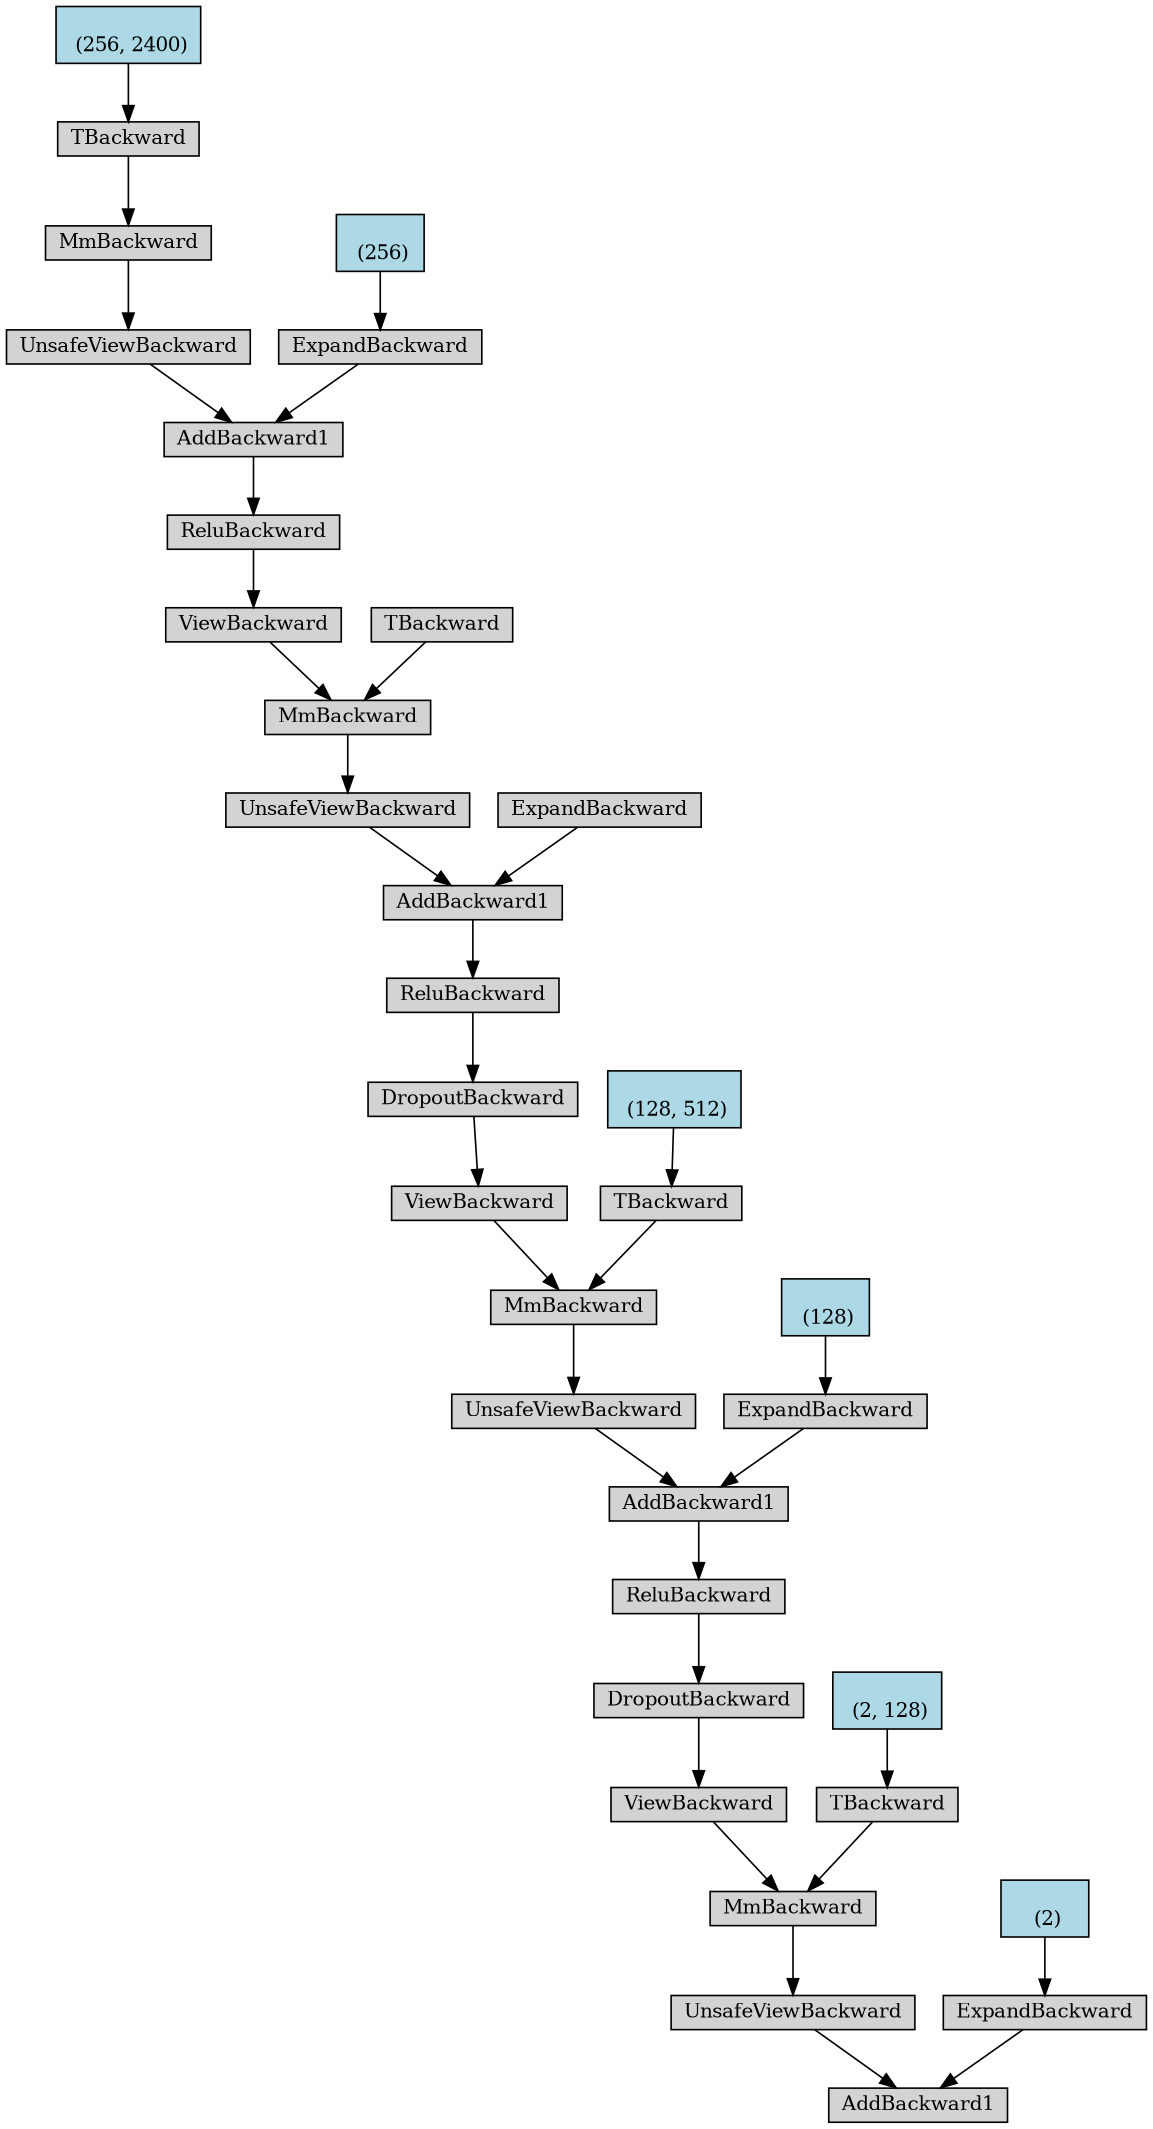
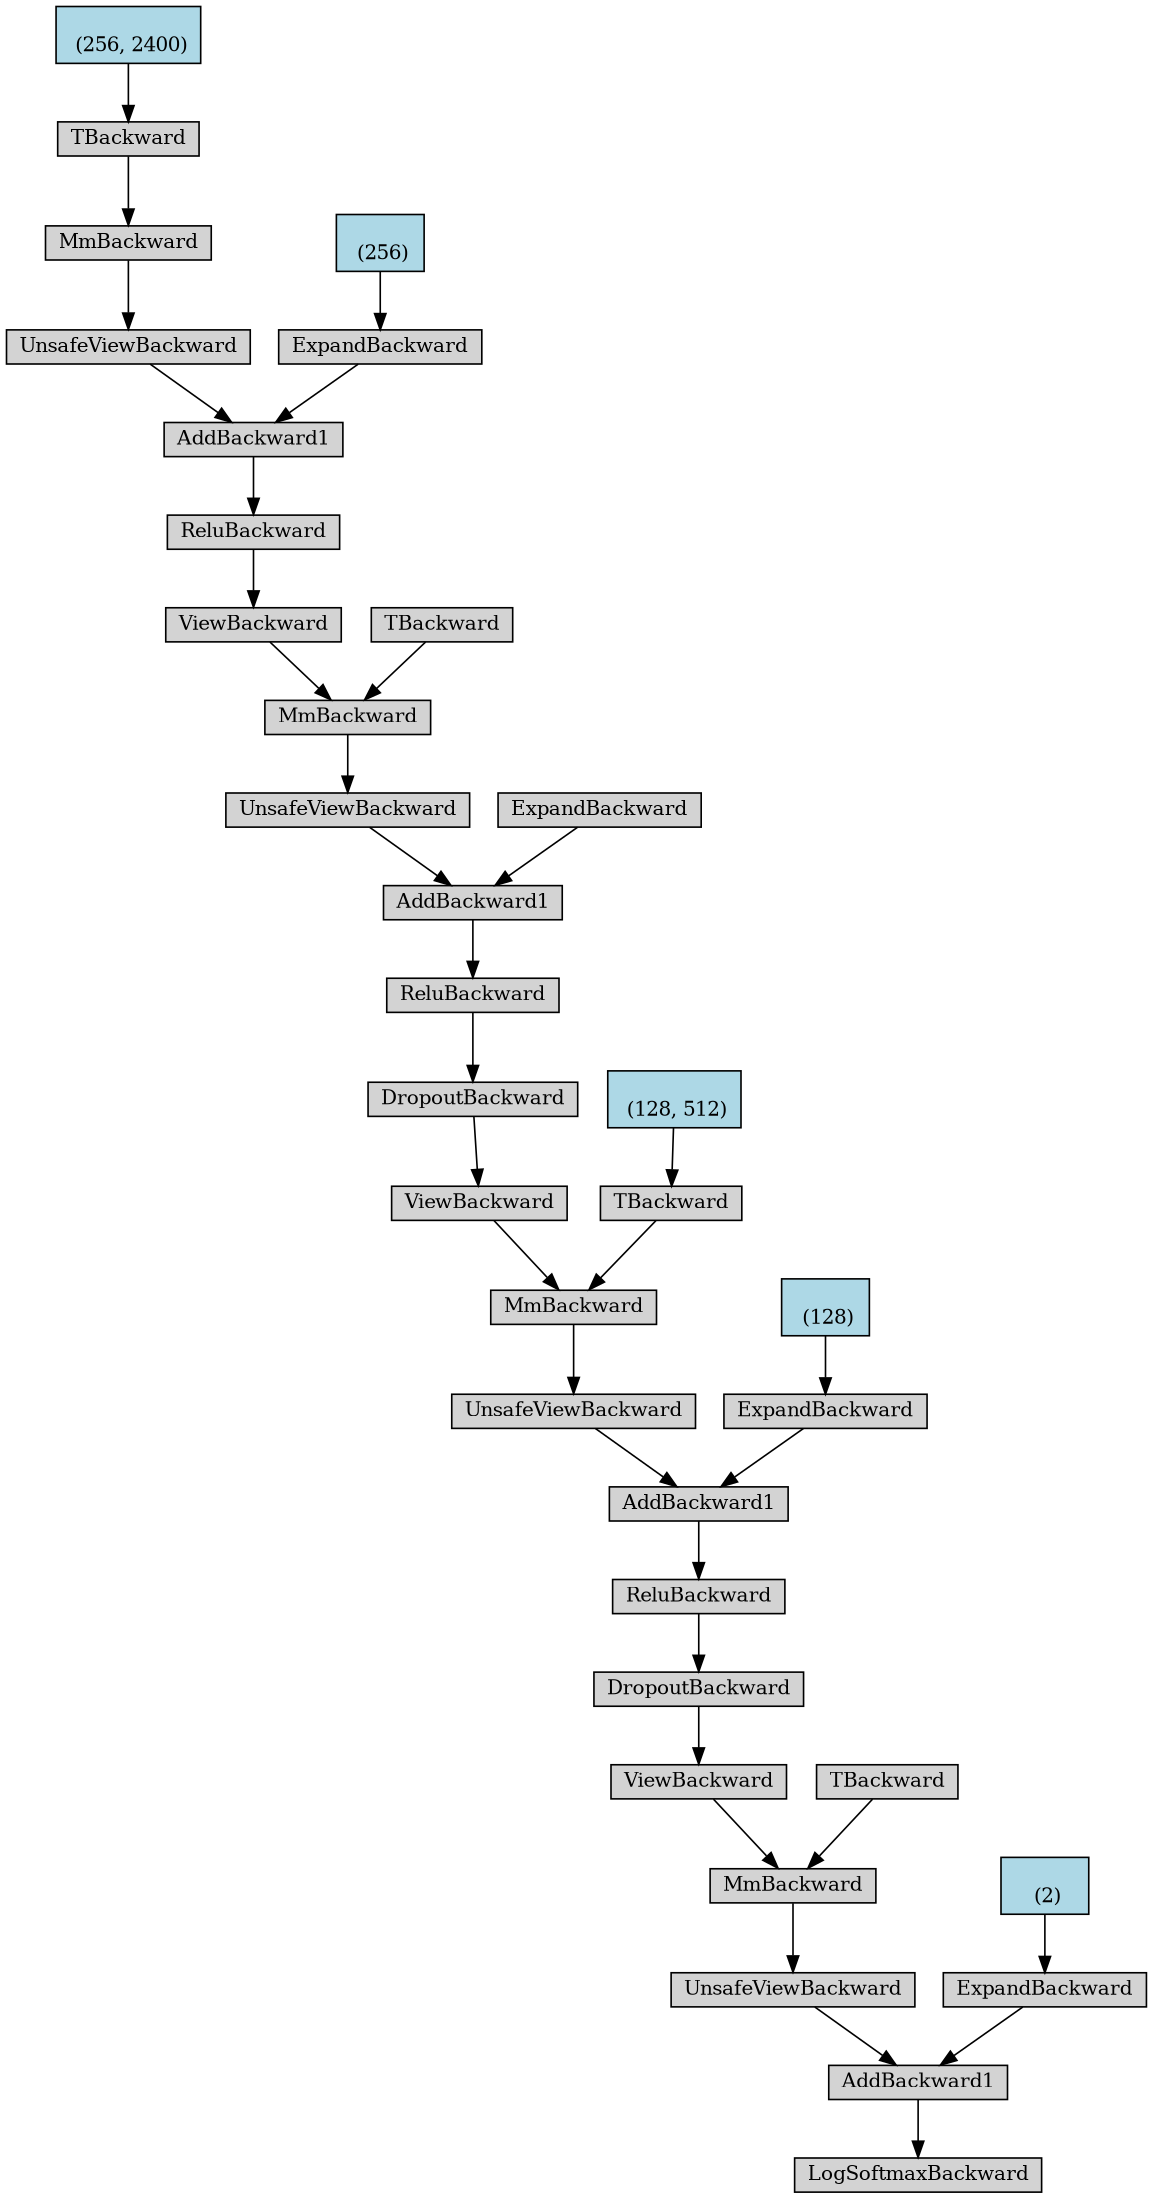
(887, 1701) -> none
none -> (918, 2175)
